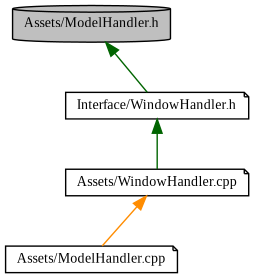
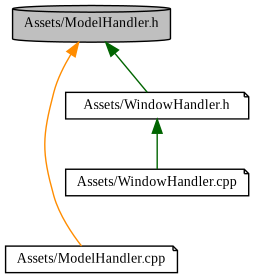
(157, 106) -> (157, 106)
(120, 226) -> (45, 152)
